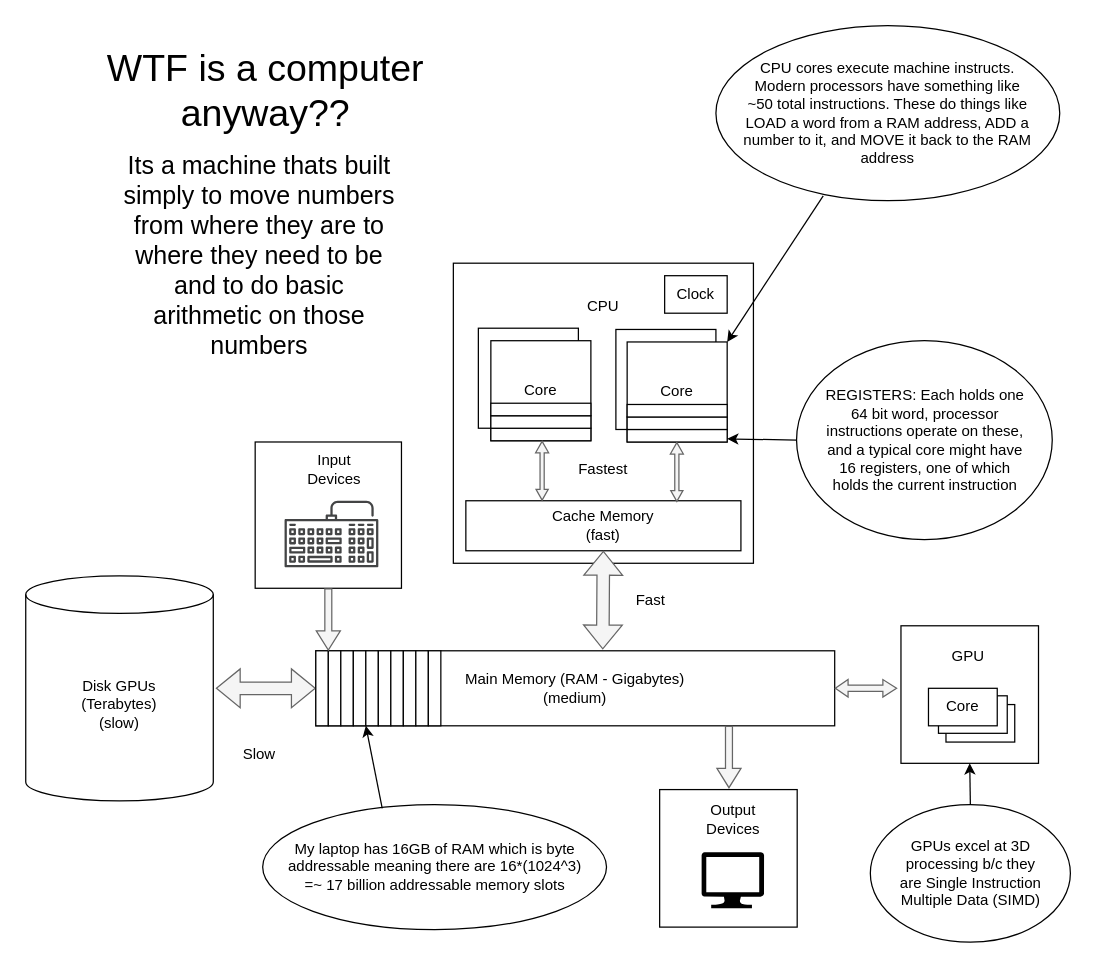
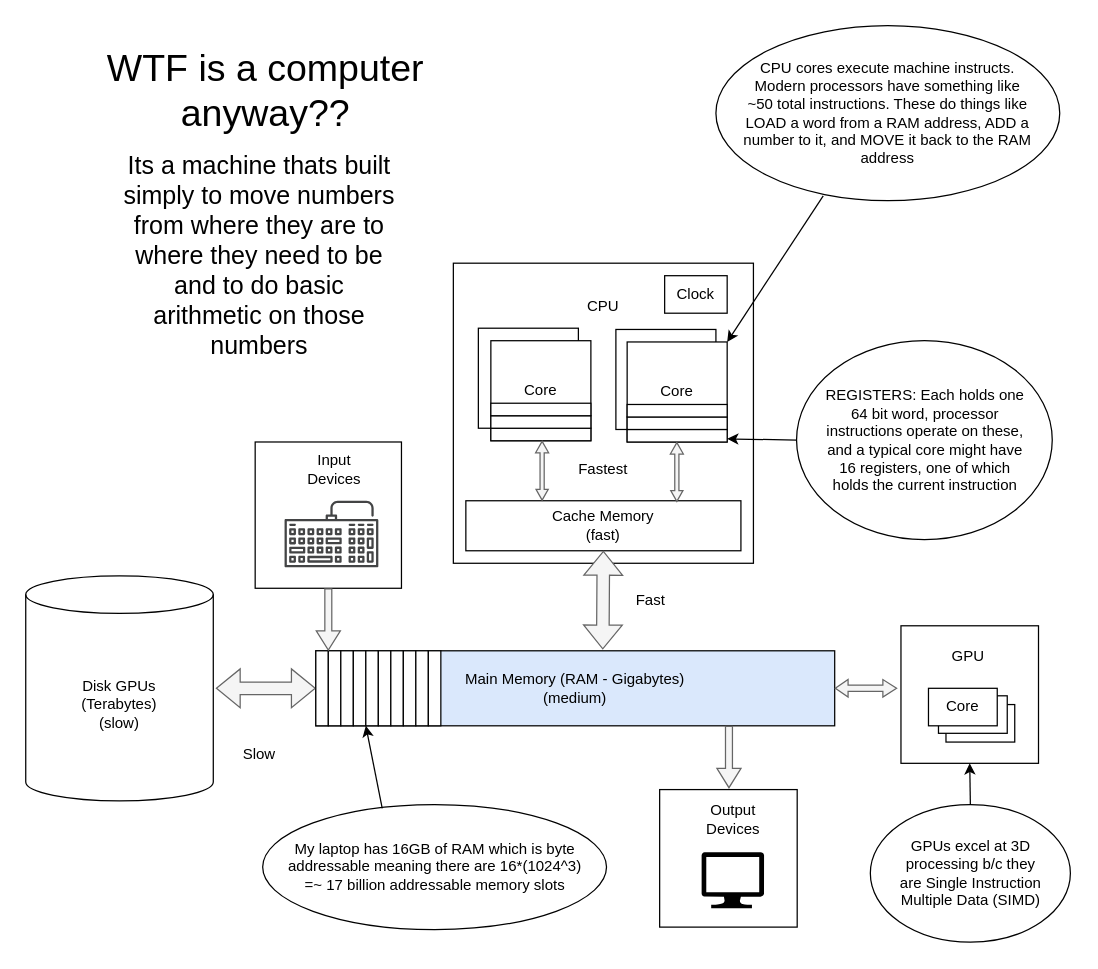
(575, 688) -> (575, 688)
